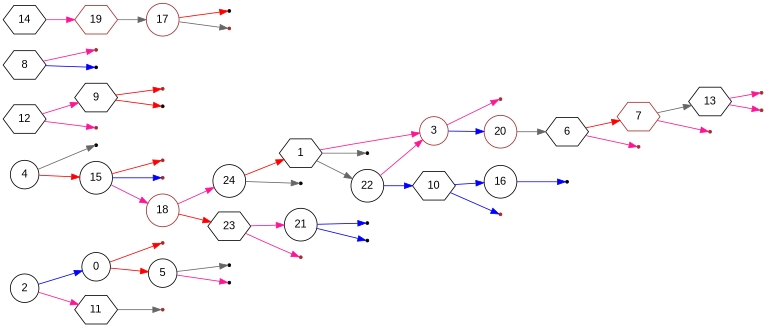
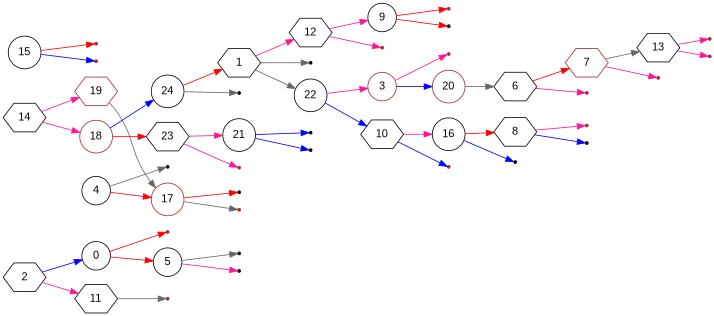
(96, 98) -> (382, 17)
none -> (476, 133)
(366, 142) -> (271, 49)
(55, 176) -> (127, 194)
(465, 184) -> (414, 134)
(126, 192) -> (57, 126)
(192, 197) -> (128, 116)
(25, 288) -> (25, 277)
